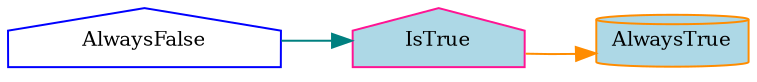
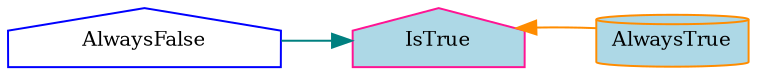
(551, 54) -> (567, 27)
